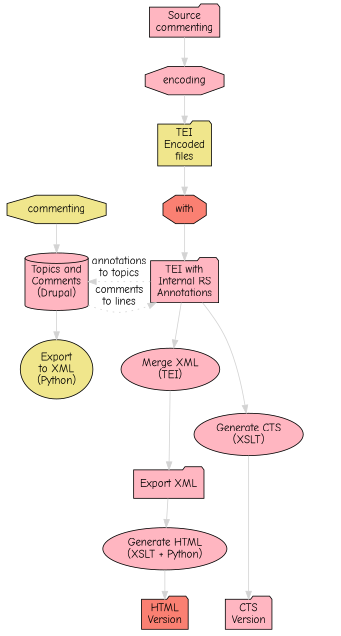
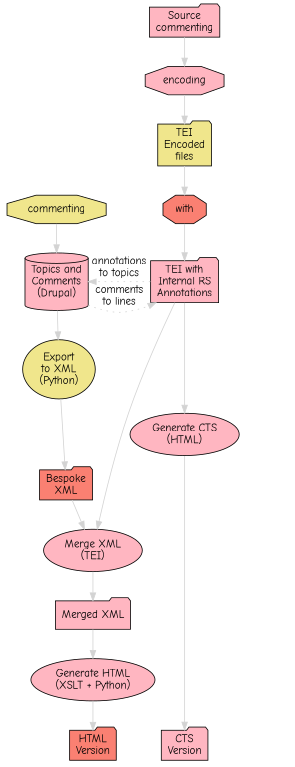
(249, 434) -> (185, 434)
(169, 484) -> (93, 615)
none -> (66, 485)
